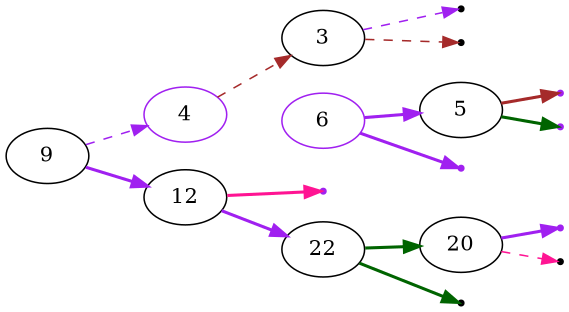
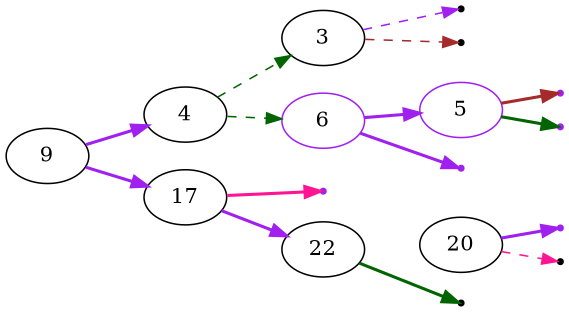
(247, 80) -> (247, 80)
(461, 110) -> (461, 110)
(185, 115) -> (185, 115)
none -> (247, 117)
(109, 137) -> (109, 137)
(185, 197) -> (185, 197)
(385, 247) -> none
